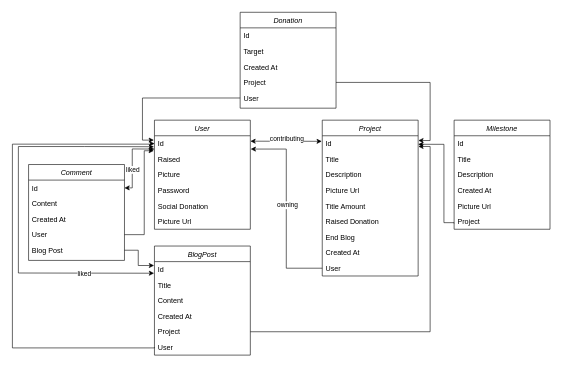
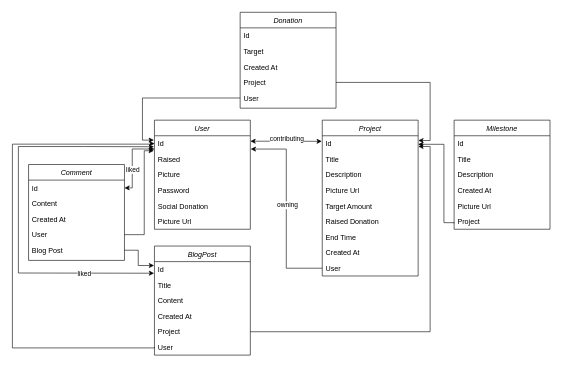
(347, 206) -> (351, 206)
(340, 238) -> (340, 238)
